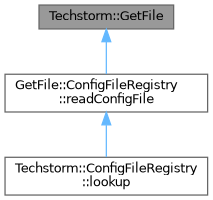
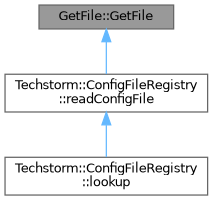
(106, 17) -> (106, 17)
(106, 93) -> (106, 93)
